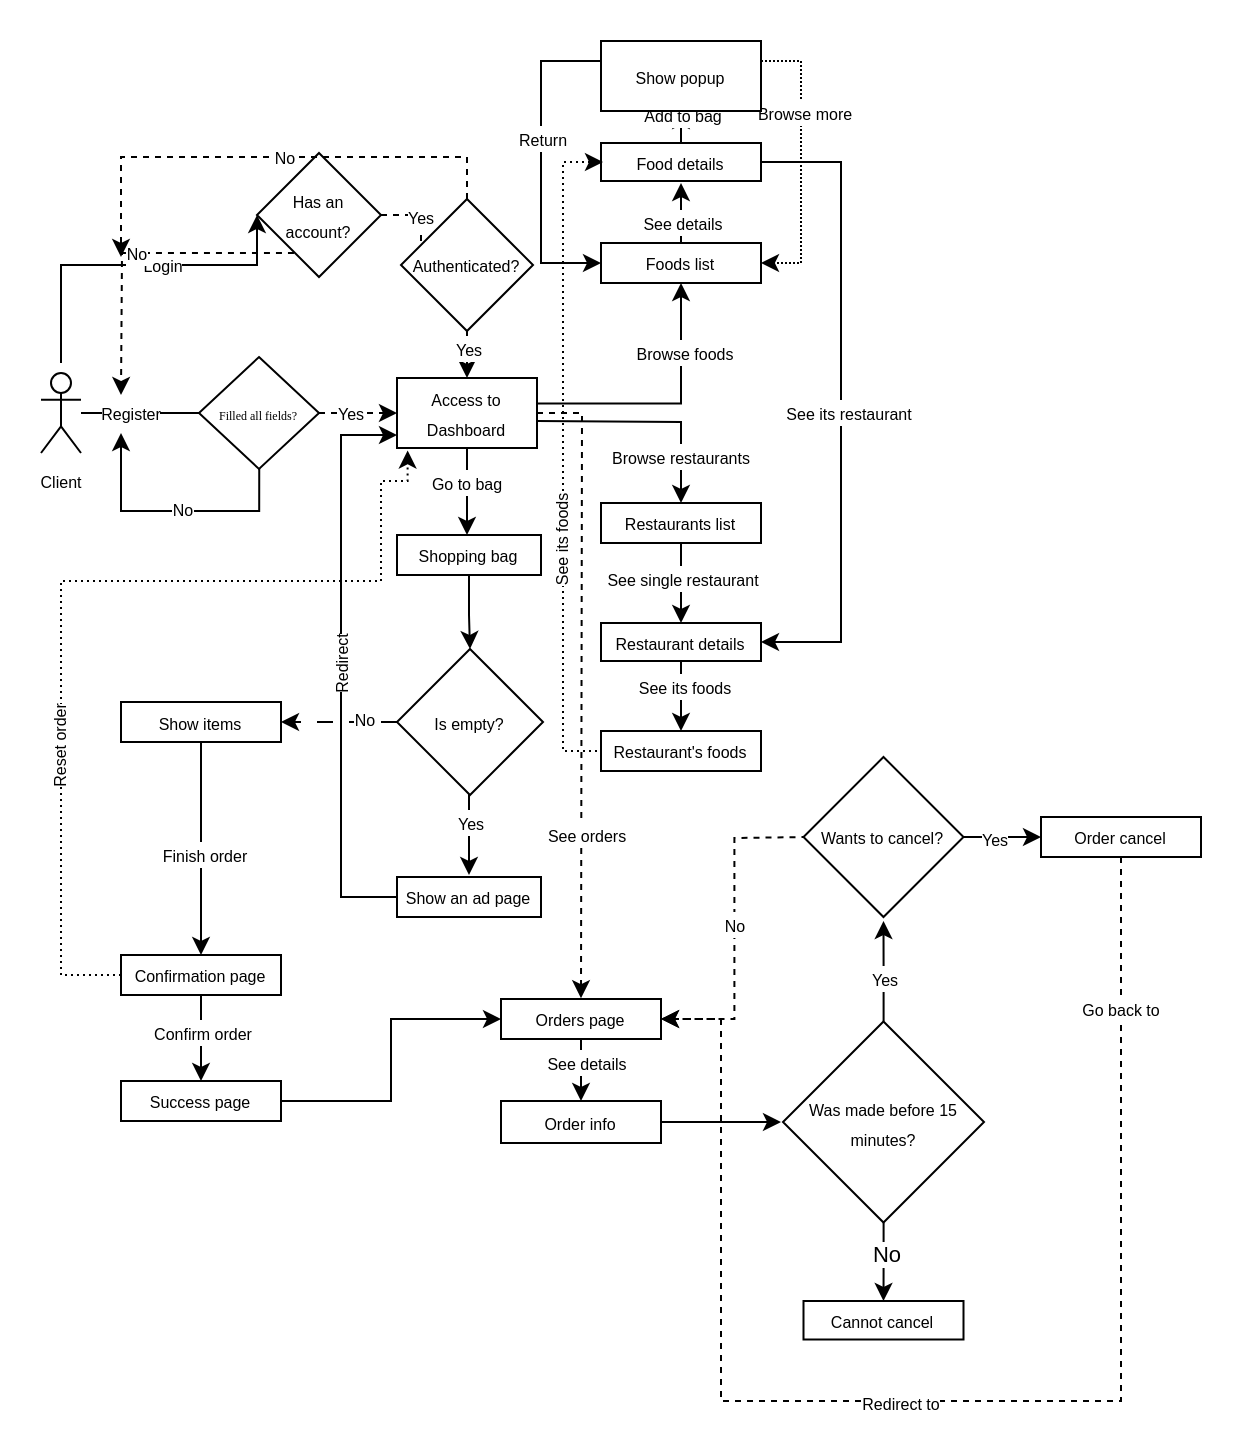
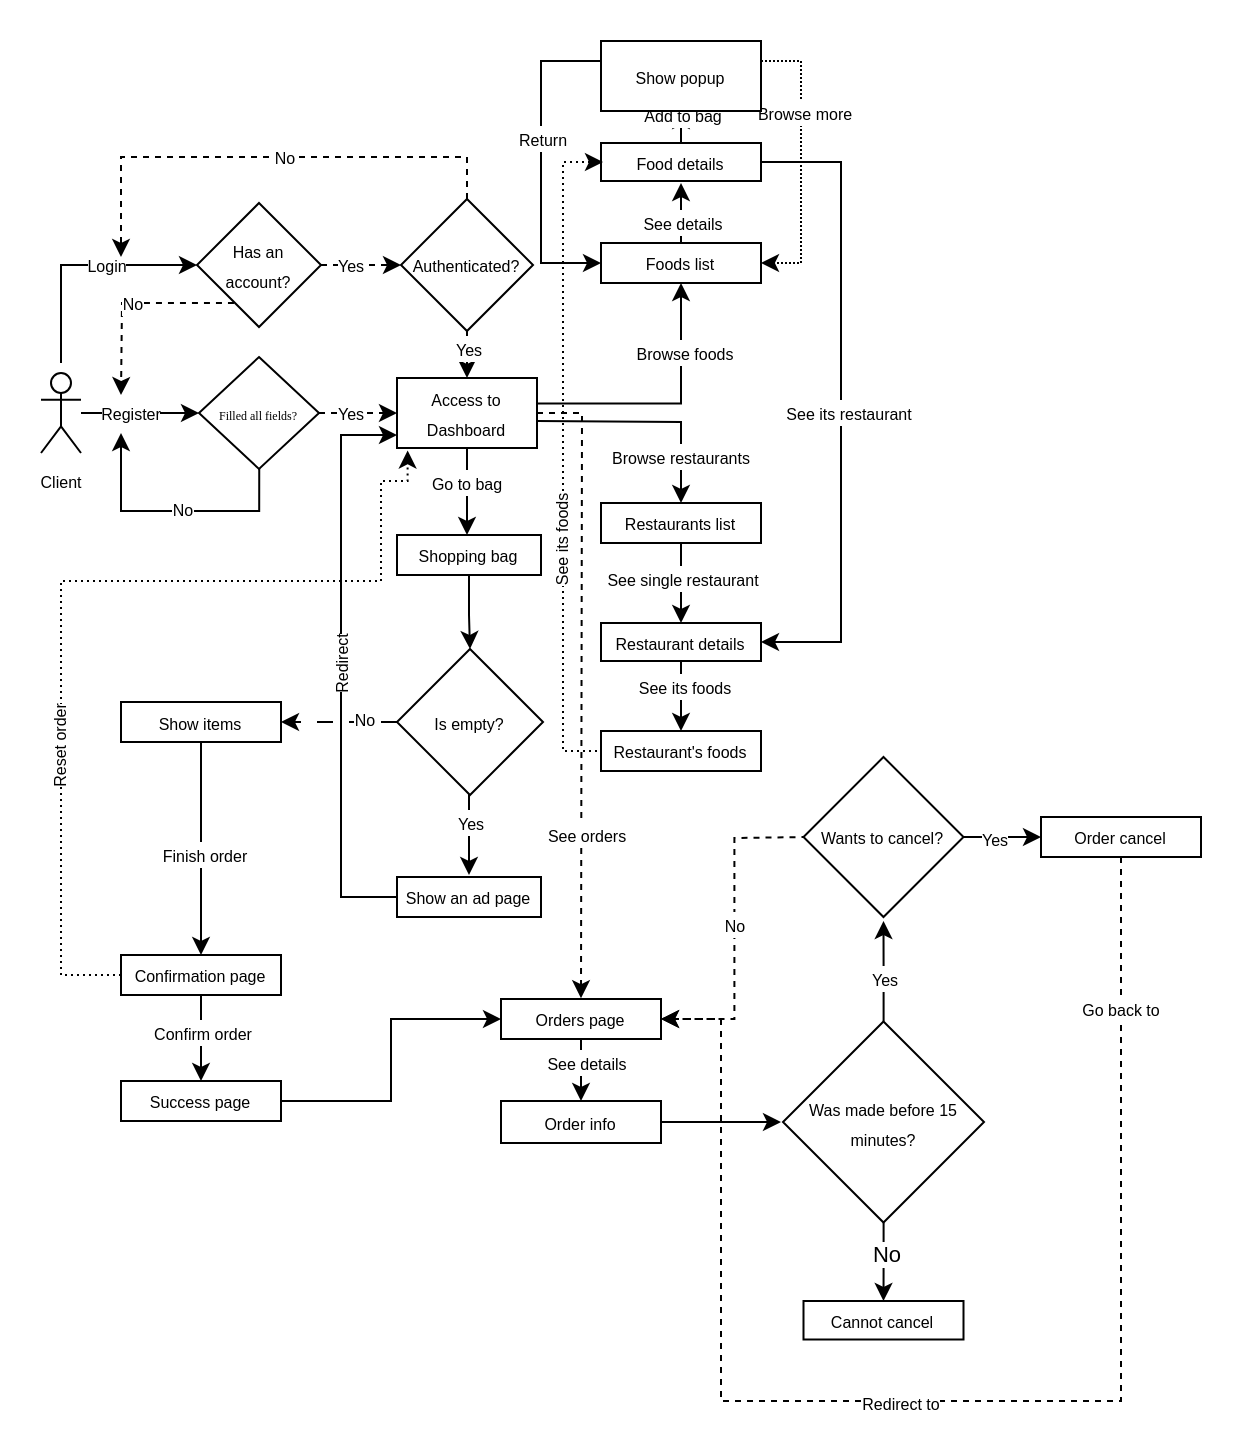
(319, 215) -> (259, 265)
(189, 413) -> (184, 413)
